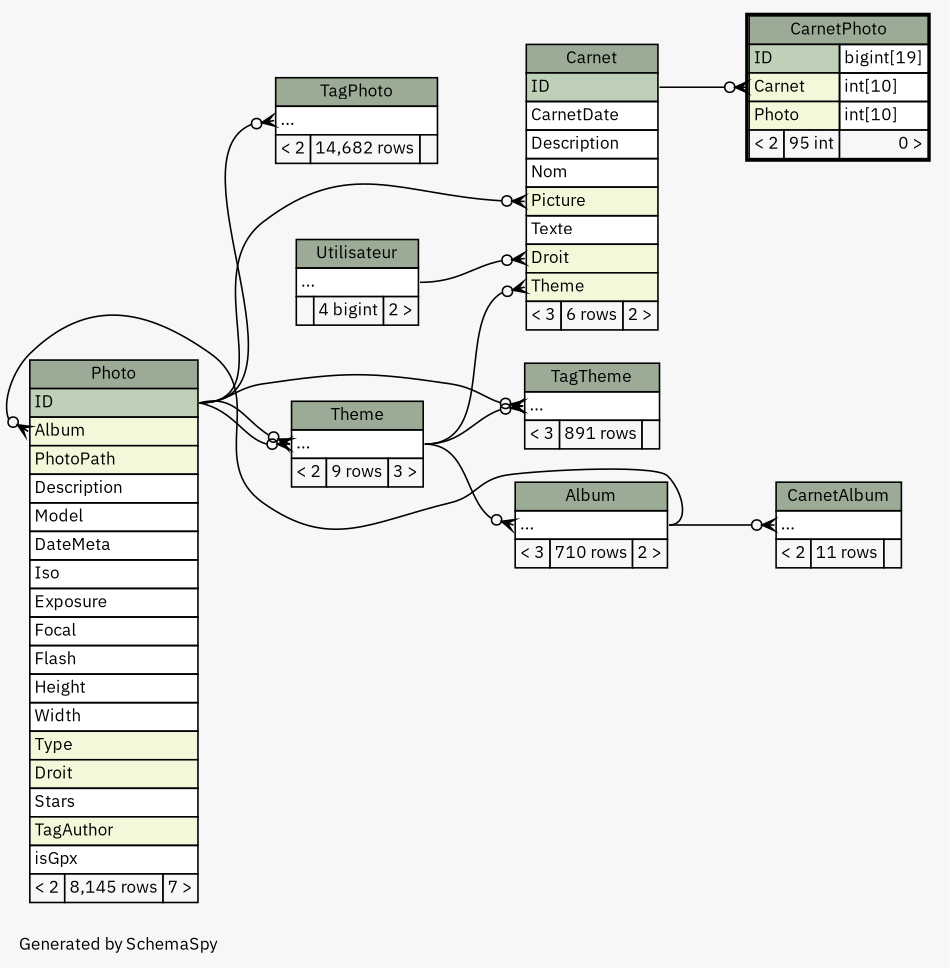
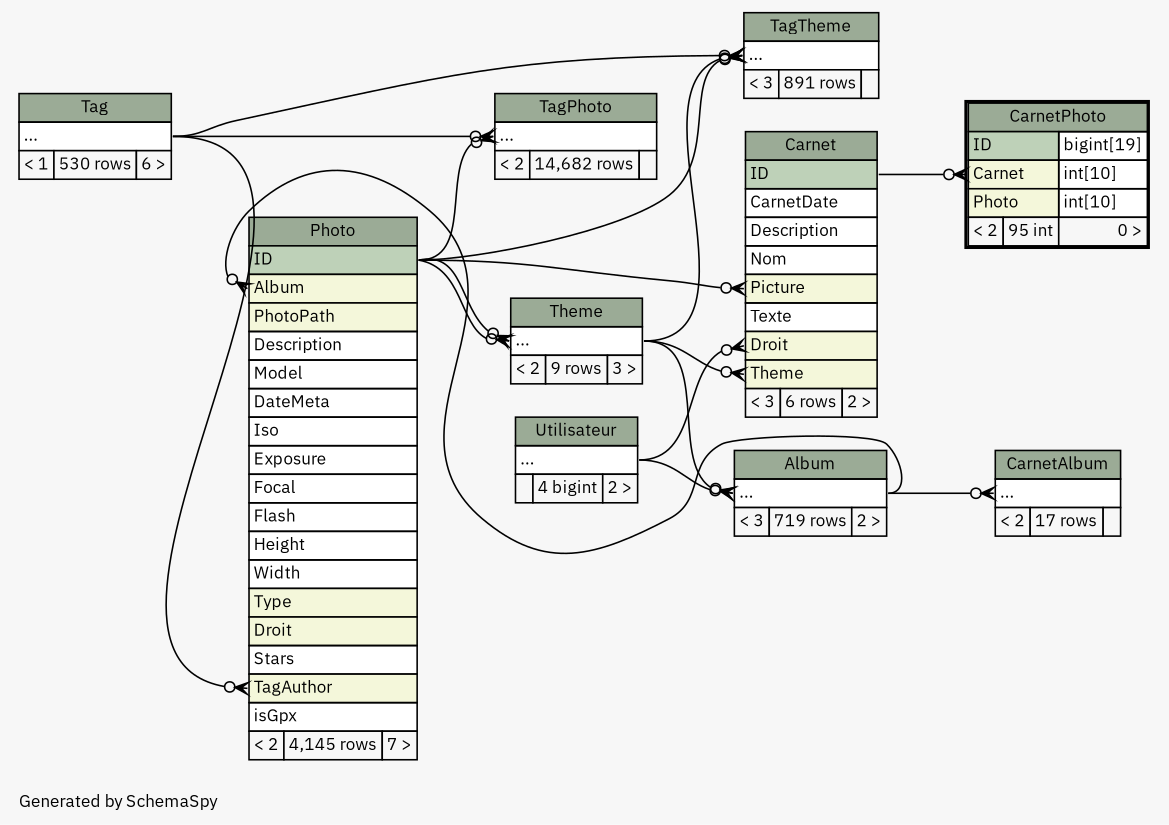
none -> (95, 136)
none -> (676, 470)
(591, 553) -> (811, 521)
(847, 553) -> (1067, 521)
(114, 887) -> (333, 745)
